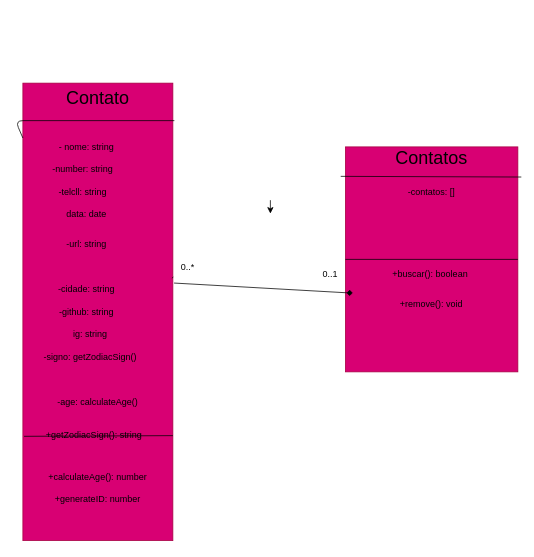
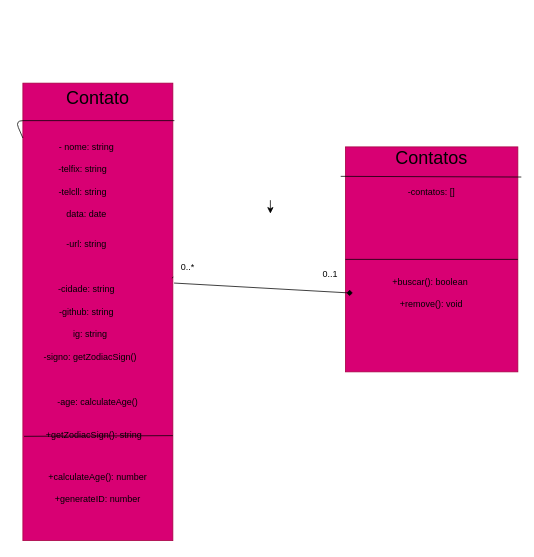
(83, 169) -> (83, 169)
(432, 274) -> (432, 282)
